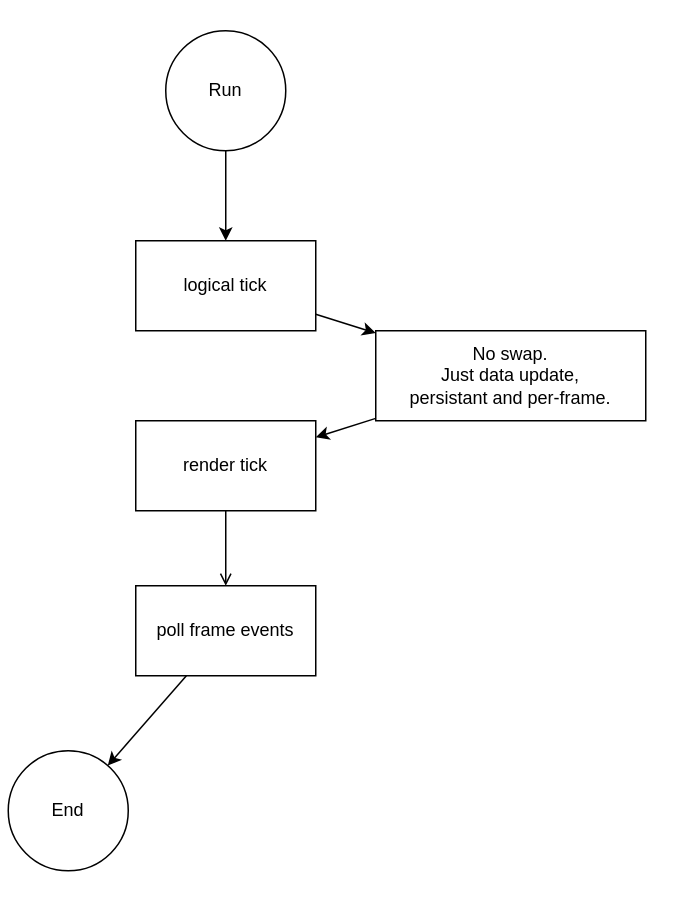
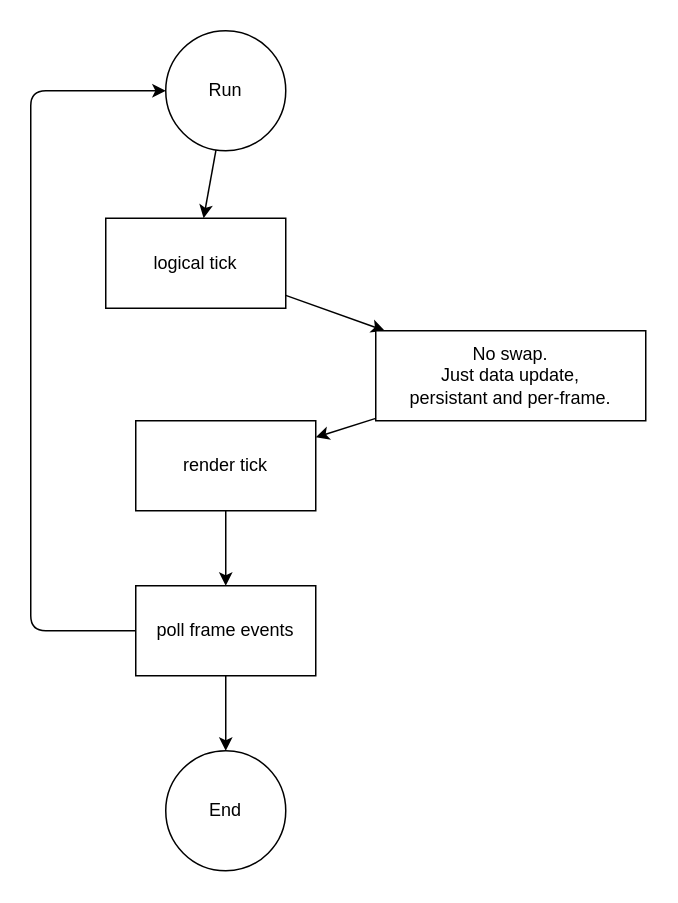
(226, 286) -> (196, 263)
none -> (31, 351)
(226, 576) -> (226, 574)
(68, 811) -> (226, 811)
